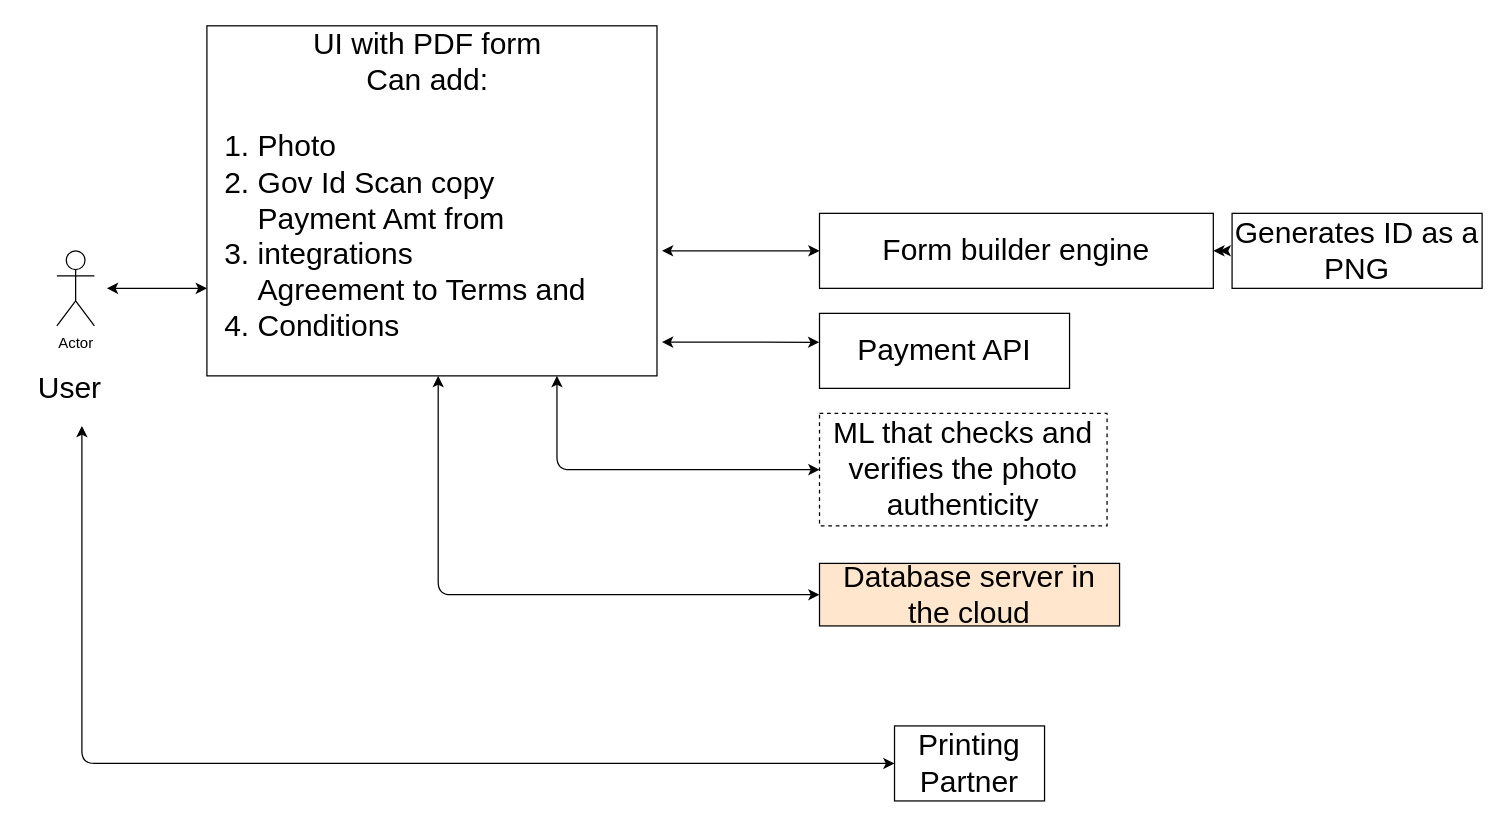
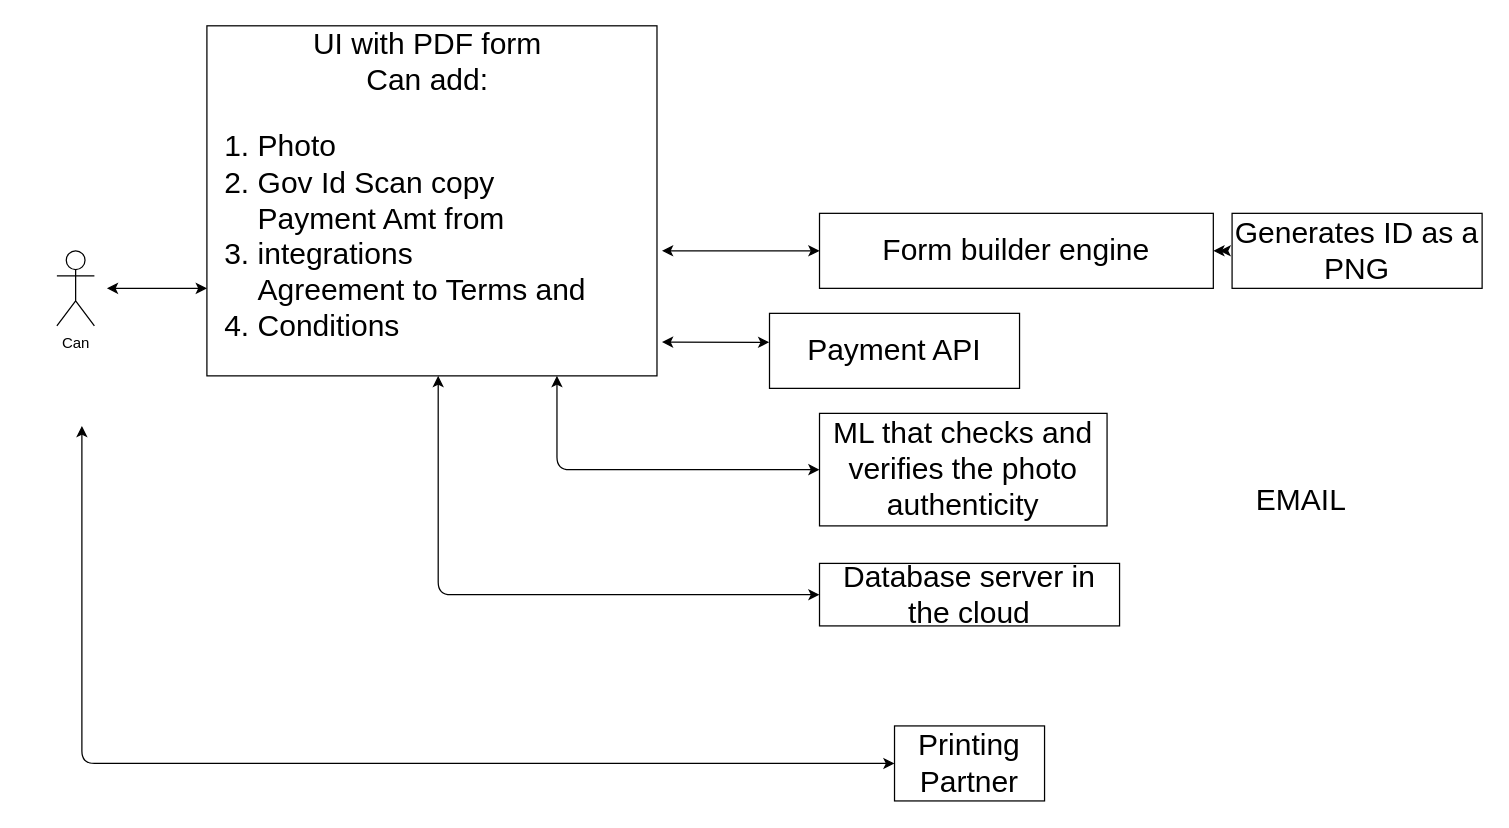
(76, 343) -> (76, 343)
(944, 351) -> (894, 351)
(69, 388) -> none
(963, 469) -> (963, 469)
none -> (1301, 501)
(969, 594) -> (969, 594)
